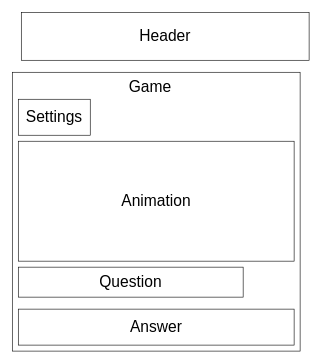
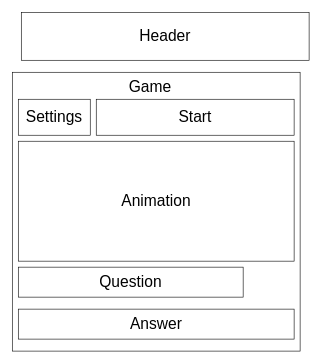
none -> (195, 117)
(156, 327) -> (156, 324)
